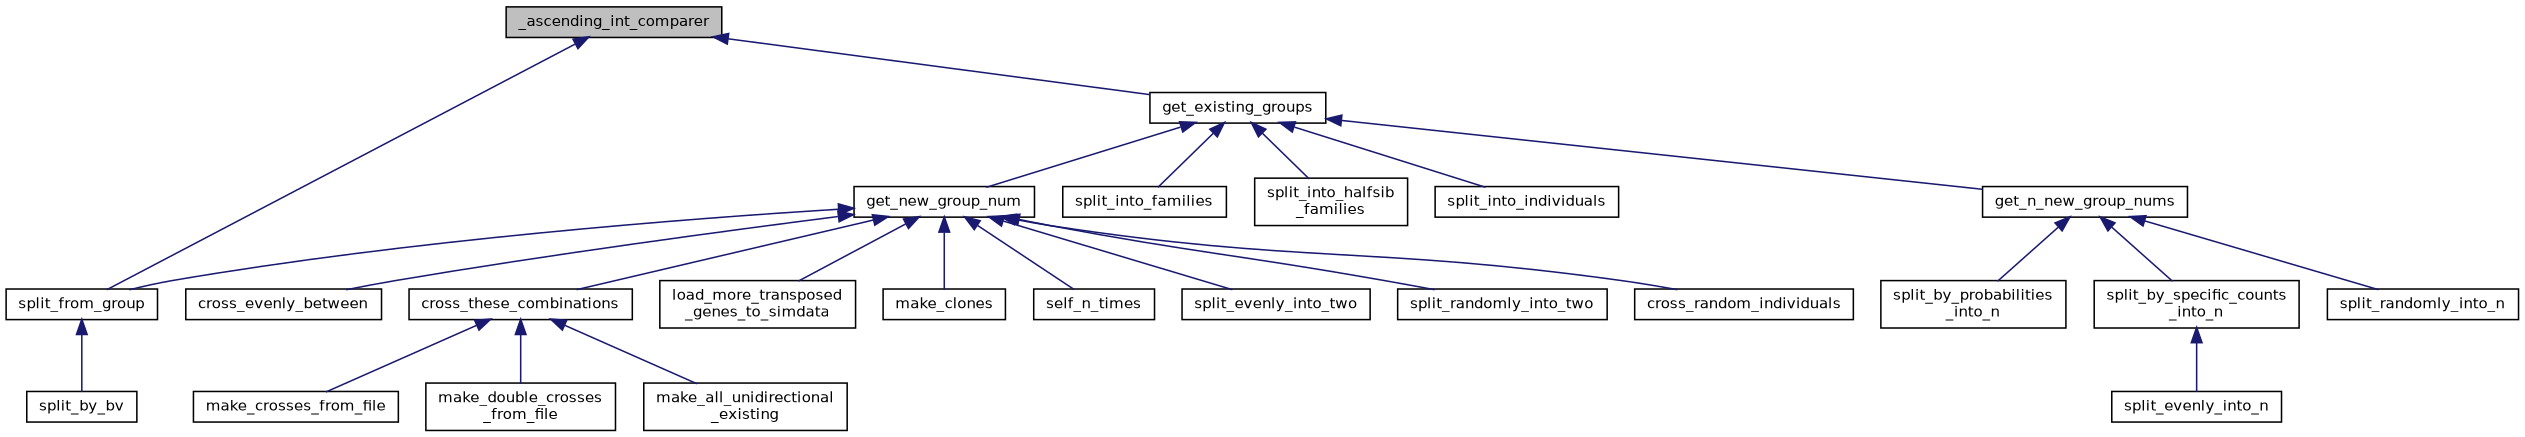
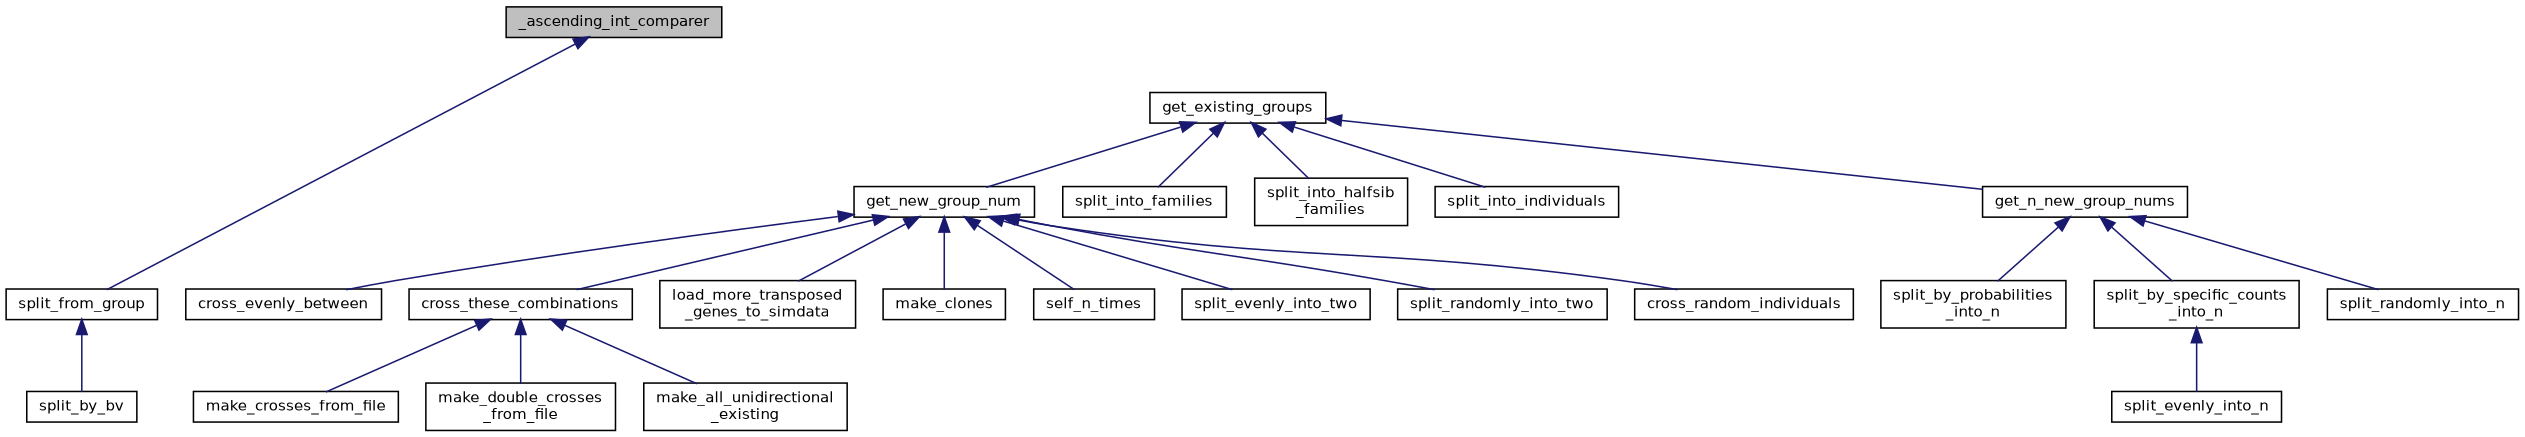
(939, 67) -> none
(483, 239) -> none
